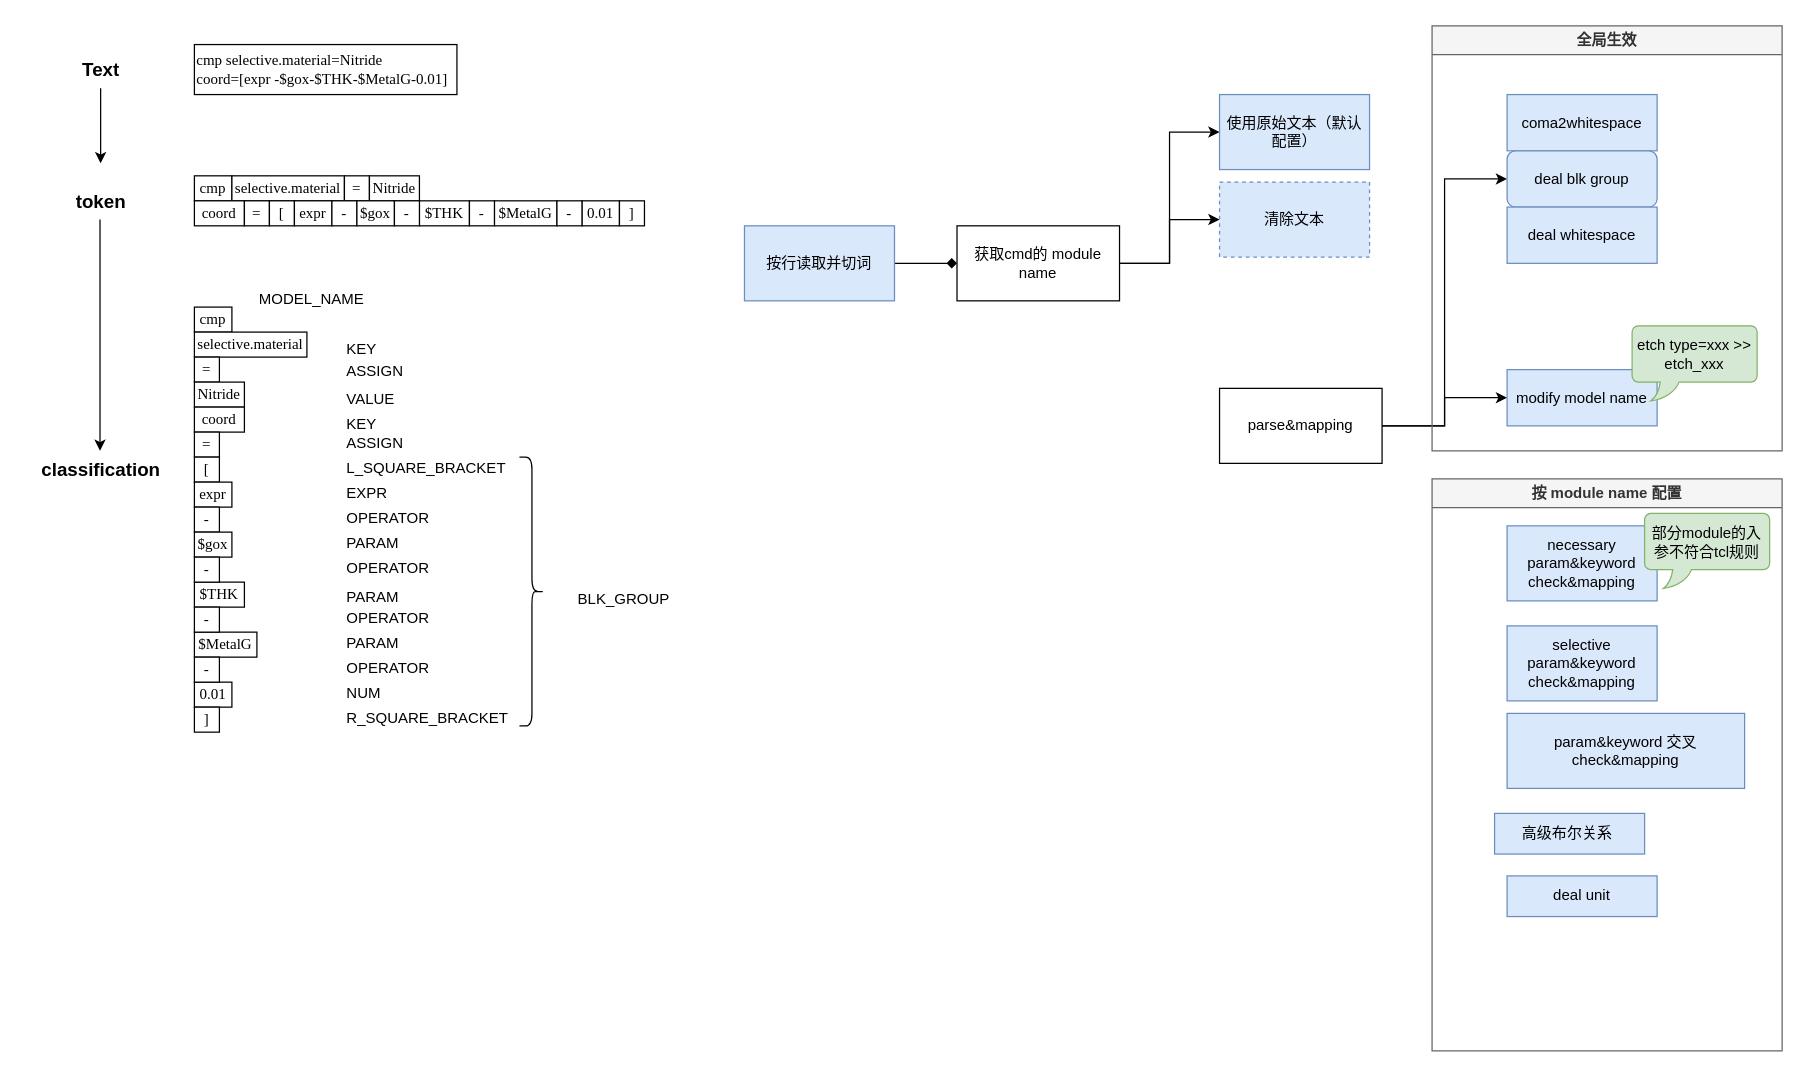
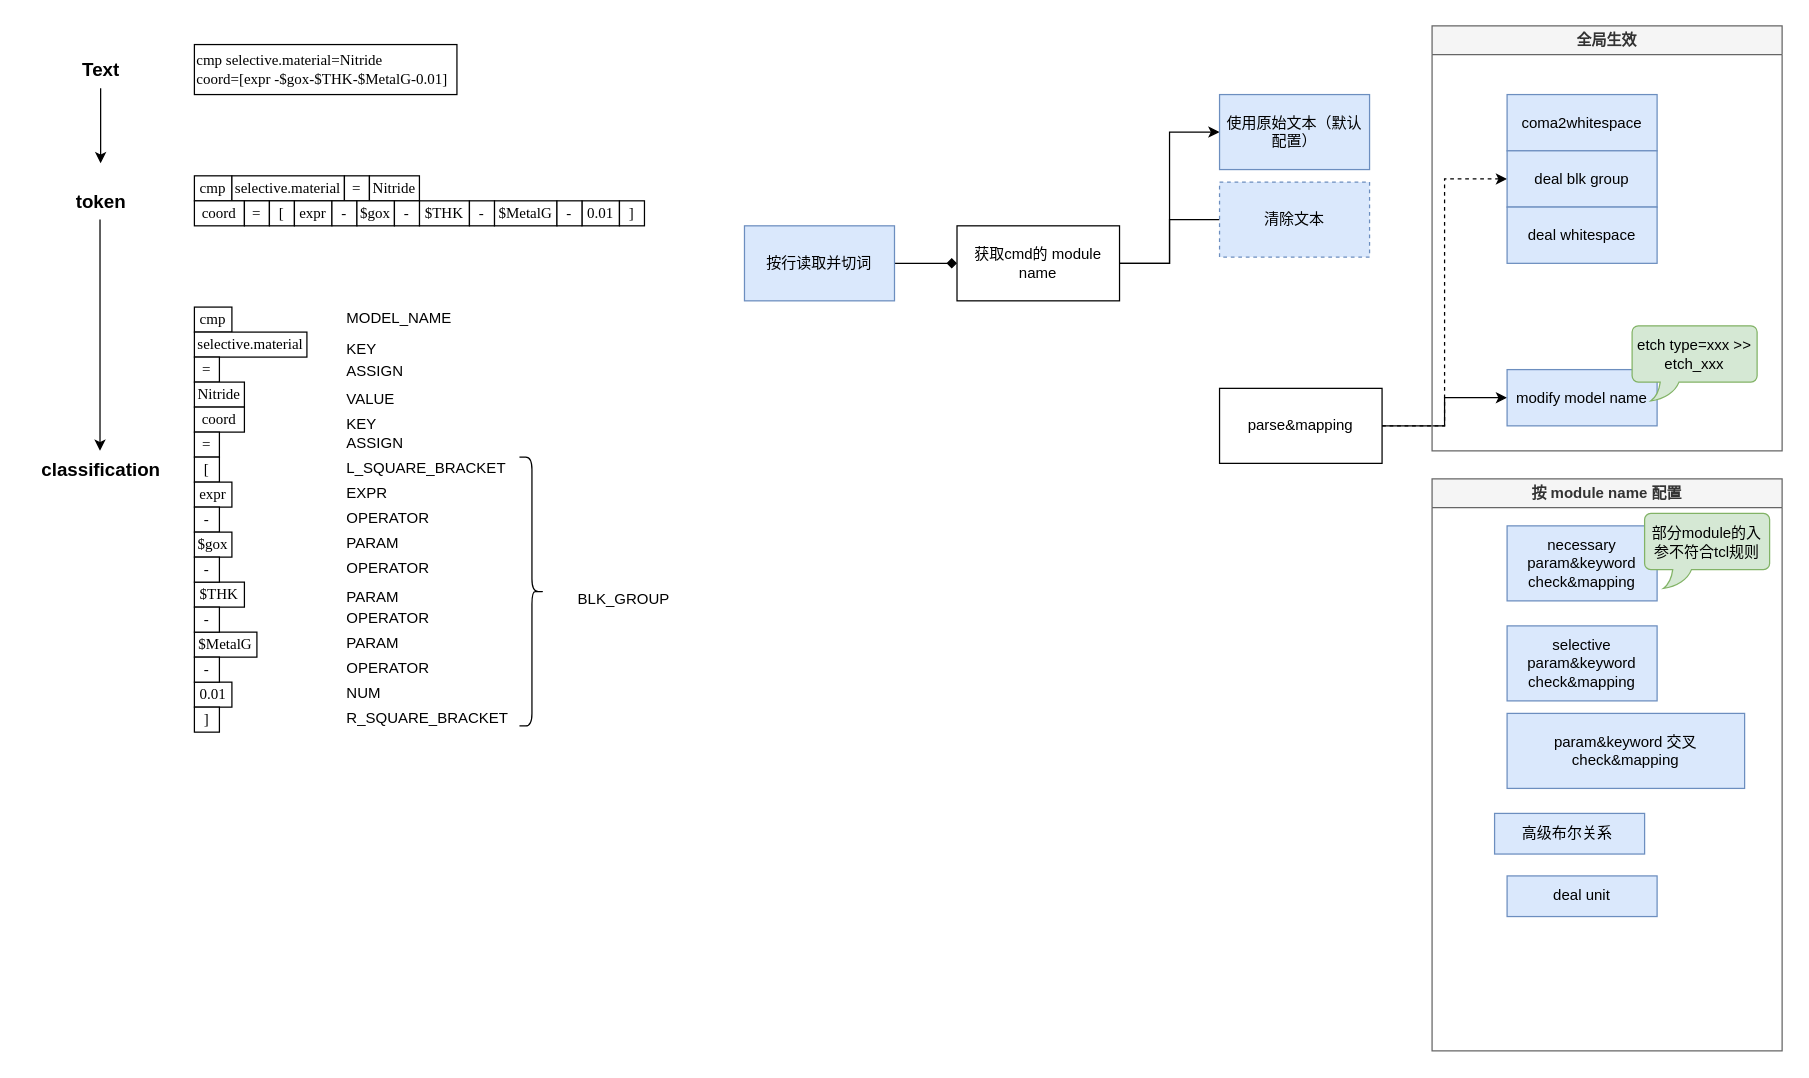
(1582, 179) -> (1582, 179)
(1209, 219) -> (1213, 219)
(1444, 261) -> (1444, 261)
(326, 294) -> (413, 313)
